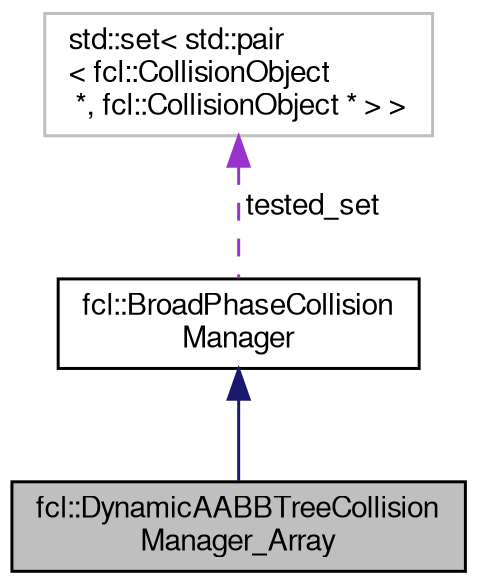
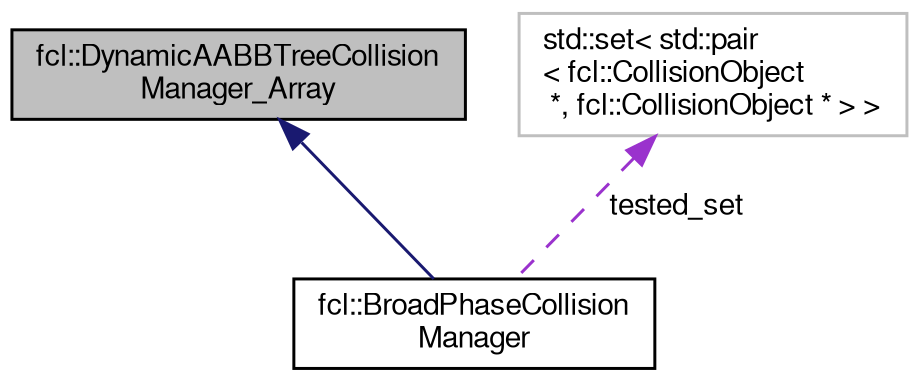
(239, 440) -> (368, 211)
